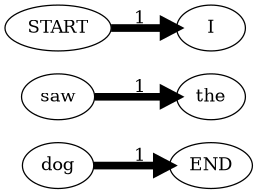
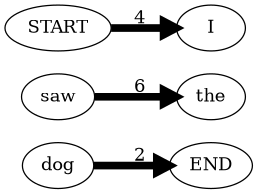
(140, 18) -> (140, 18)
(140, 87) -> (140, 87)
(140, 156) -> (140, 156)
